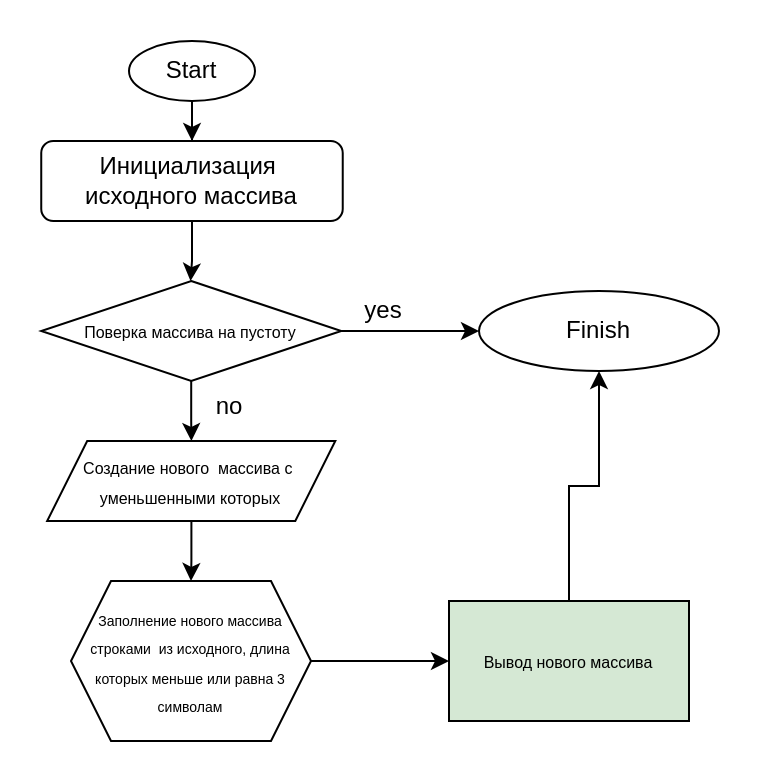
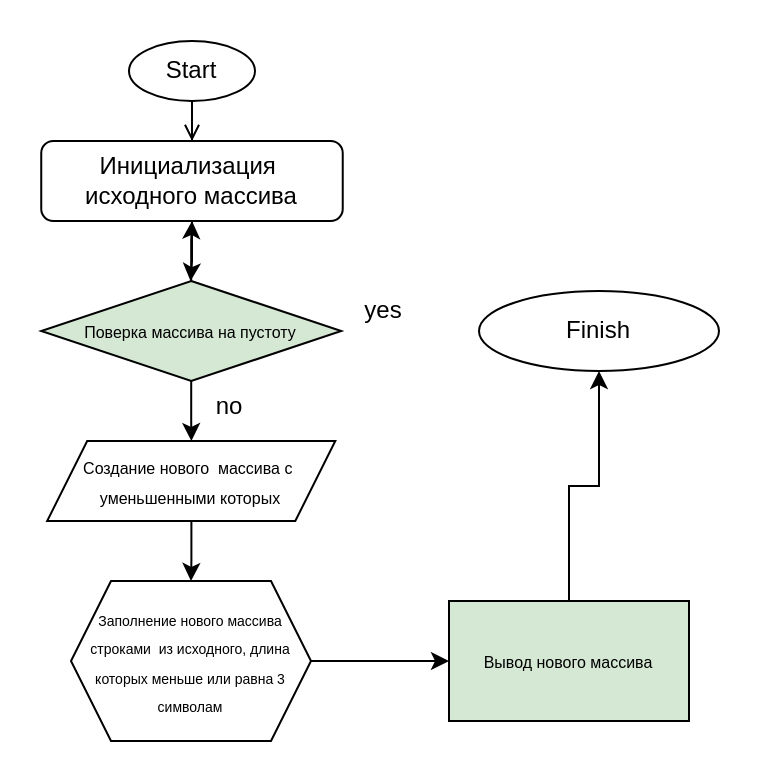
(192, 126) -> (192, 129)
(191, 331) -> (191, 331)
(403, 331) -> (191, 279)
